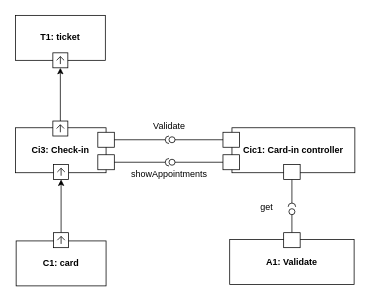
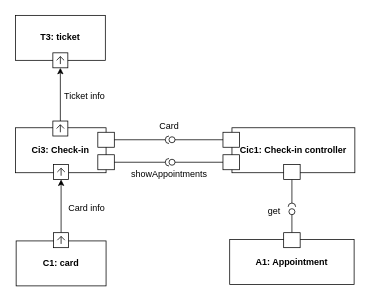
(60, 38) -> (60, 38)
none -> (84, 96)
(170, 126) -> (170, 126)
(294, 150) -> (294, 150)
(266, 207) -> (274, 211)
none -> (86, 208)
(292, 262) -> (292, 262)
